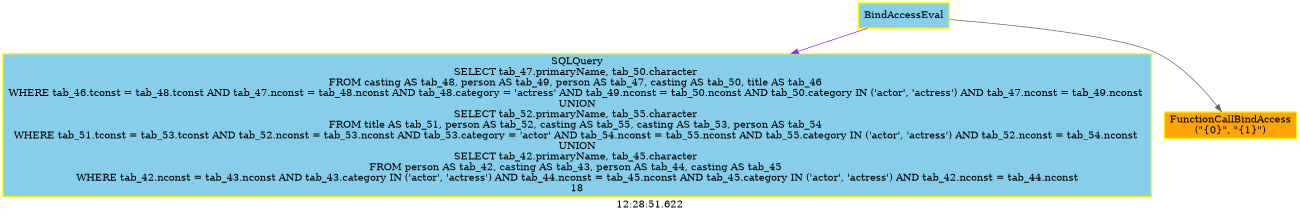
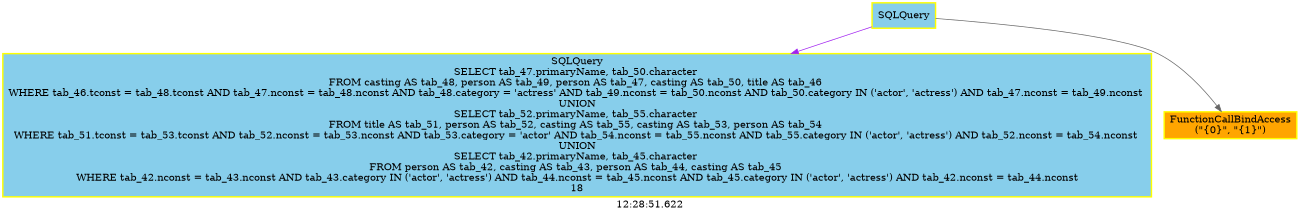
(904, 16) -> (904, 16)
